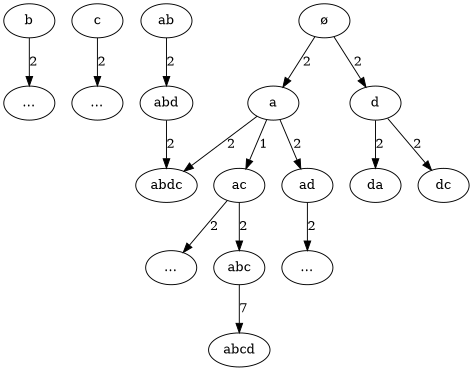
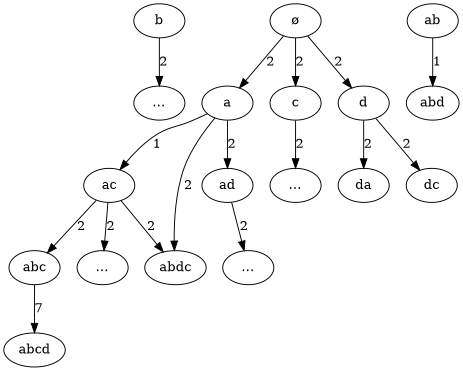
none -> (296, 57)
(171, 62) -> (437, 62)
(166, 139) -> (139, 223)
